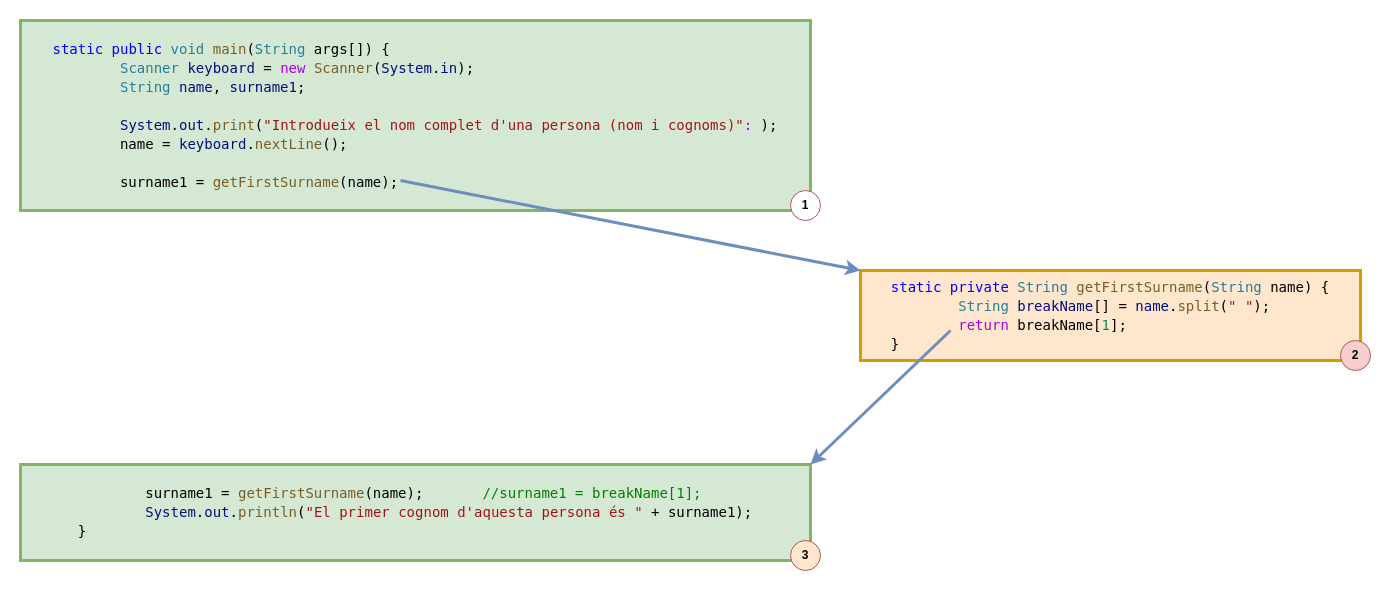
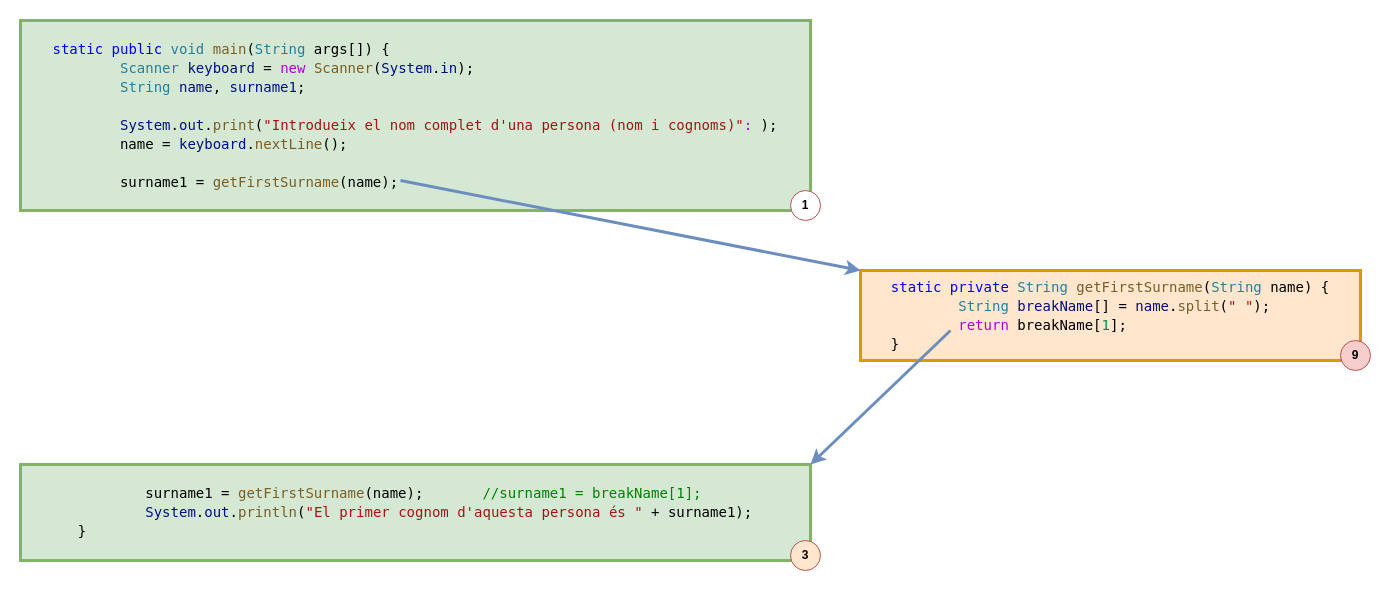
(1356, 356) -> (1356, 356)
